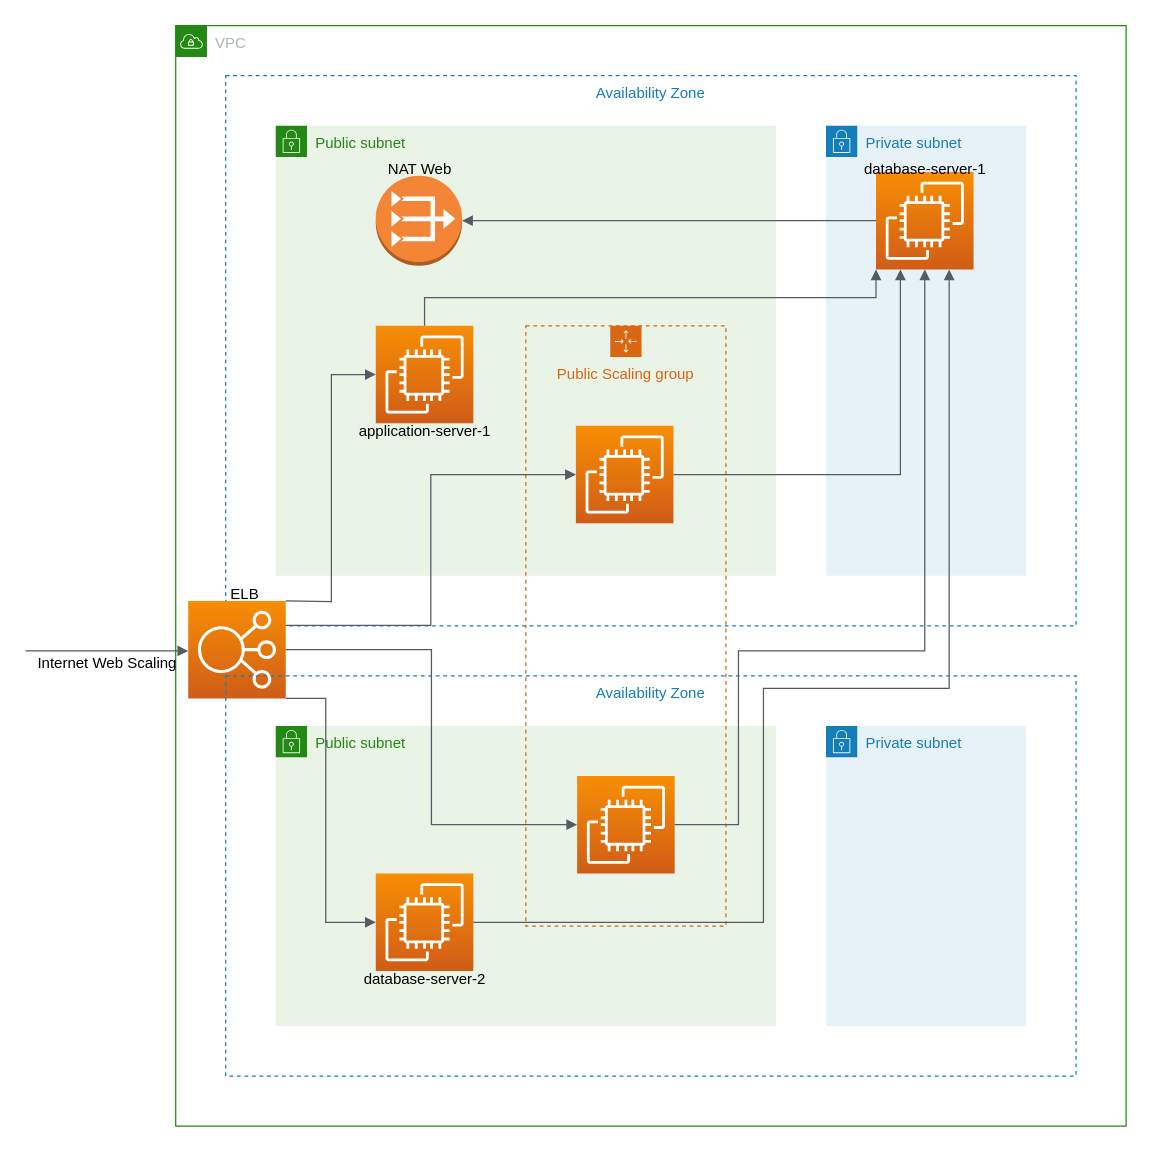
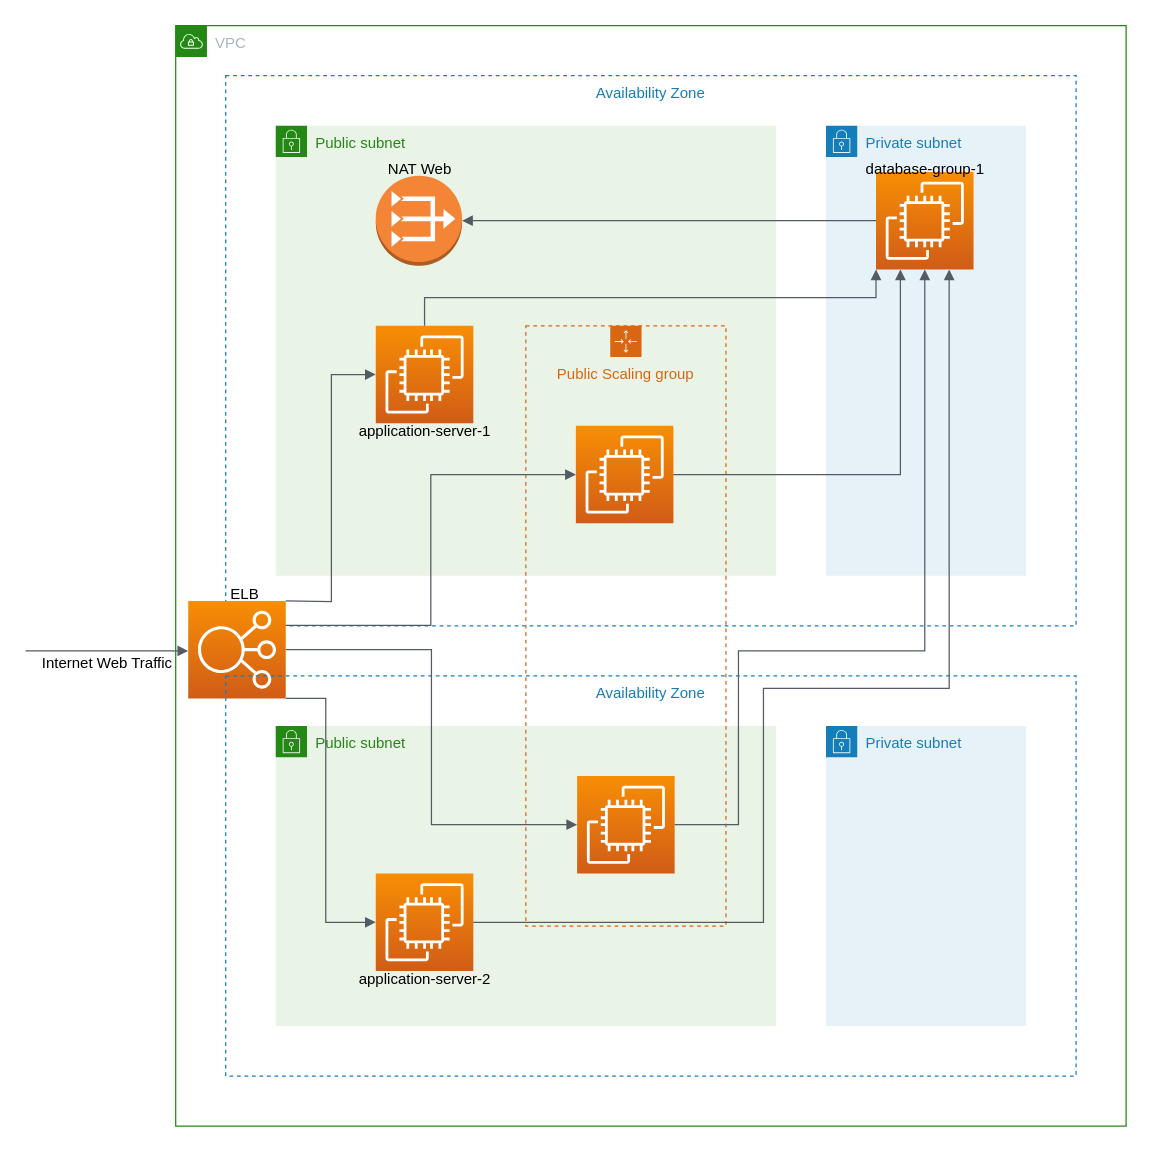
(925, 169) -> (925, 169)
(108, 663) -> (108, 663)
(425, 988) -> (425, 988)
